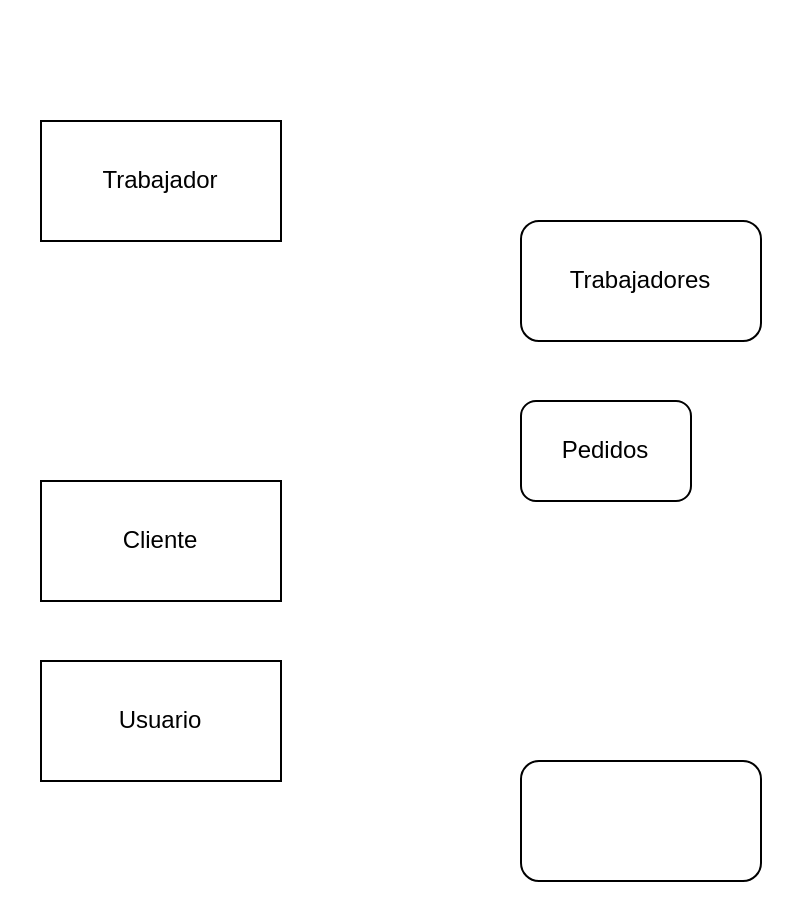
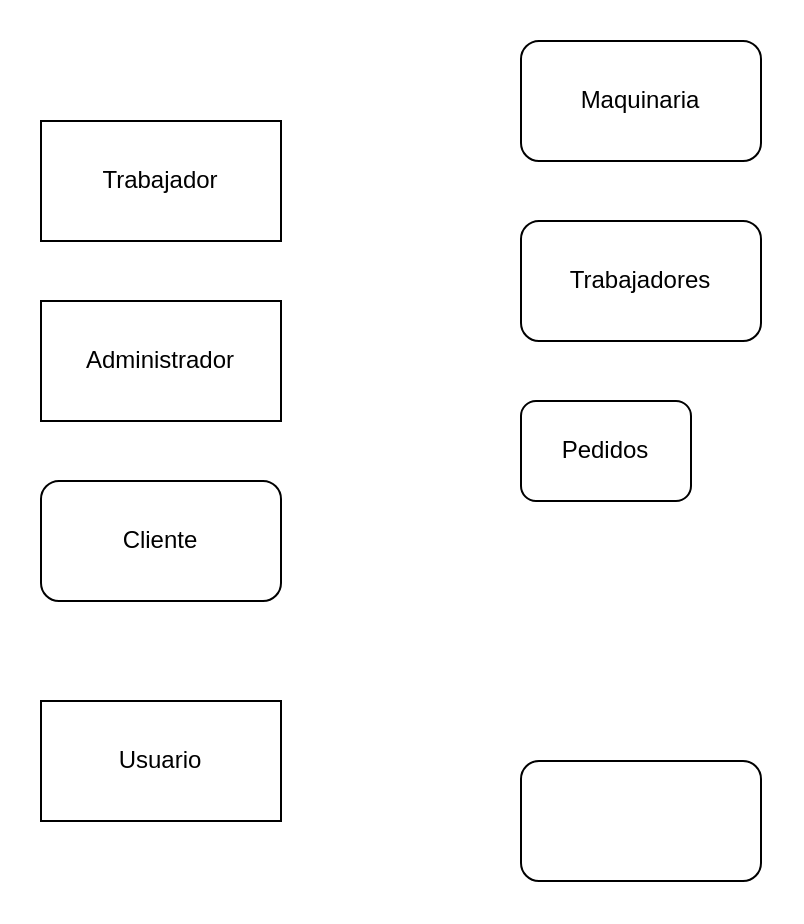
none -> (641, 101)
none -> (161, 361)
(161, 541) -> (161, 541)
(161, 721) -> (161, 761)
